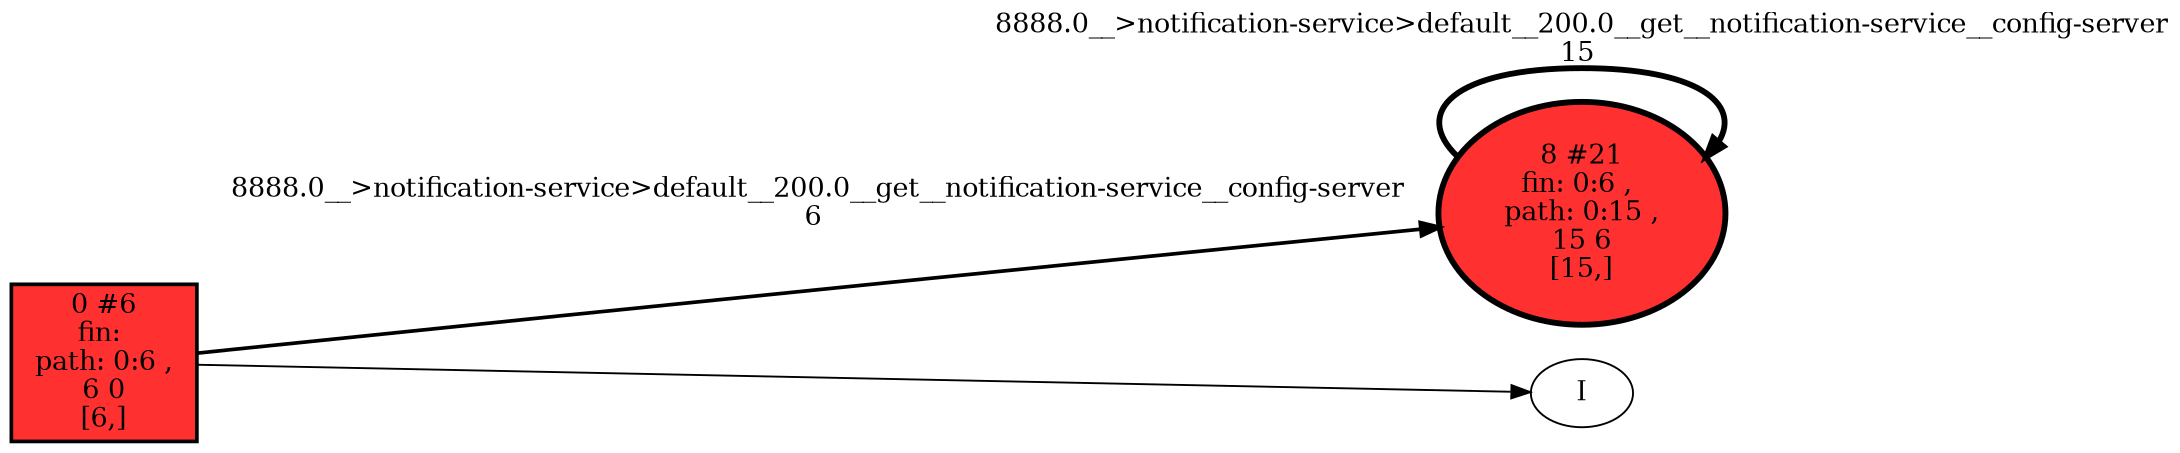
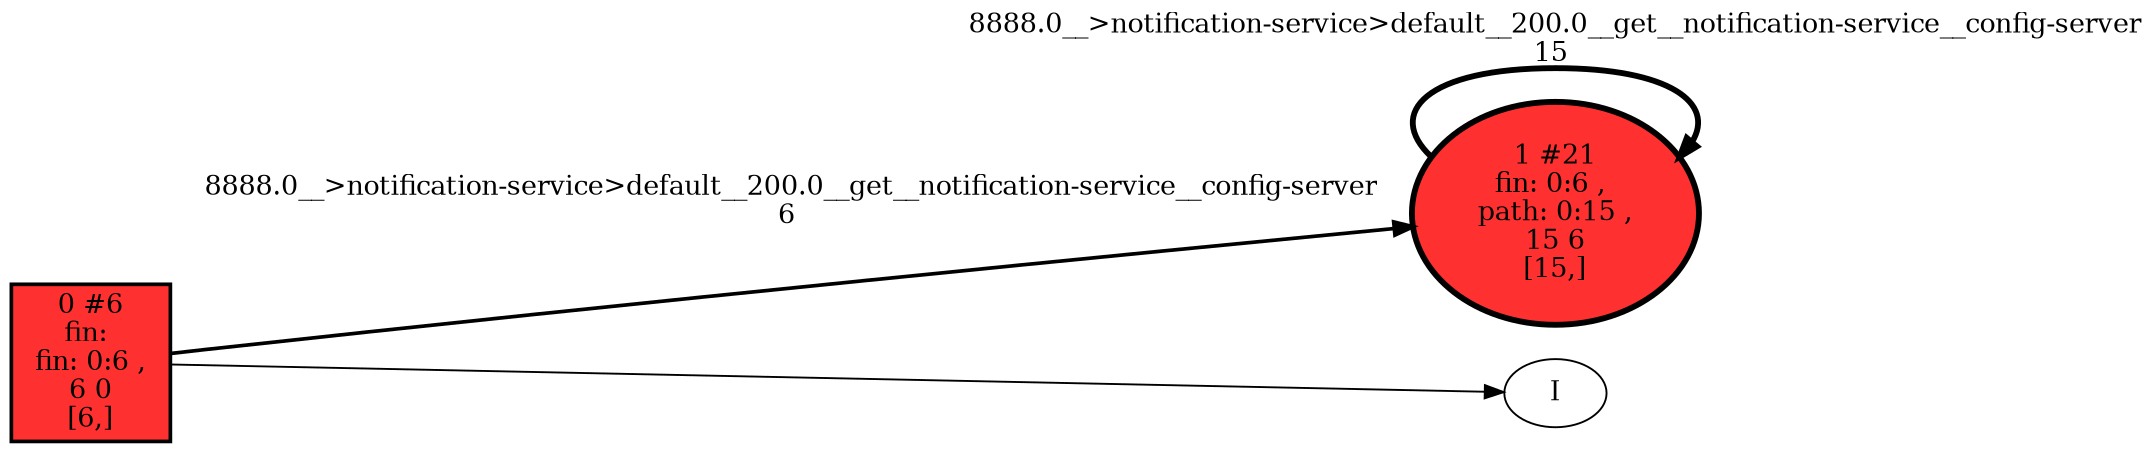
(1582, 213) -> (1555, 213)
(104, 363) -> (91, 363)
